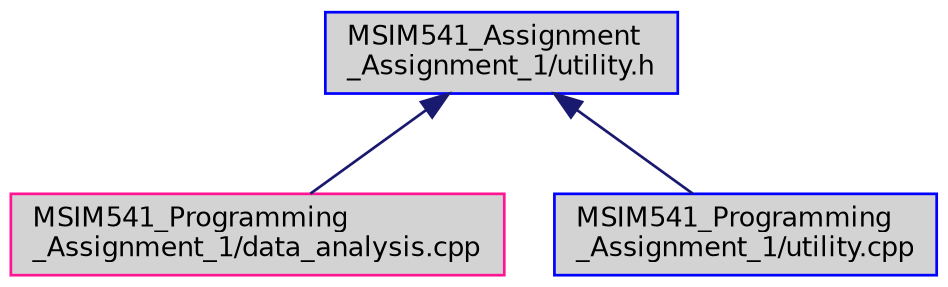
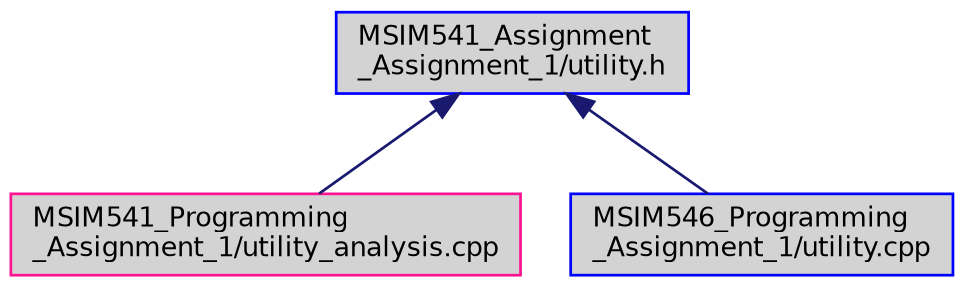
(258, 235) -> (266, 235)
(746, 235) -> (762, 235)
